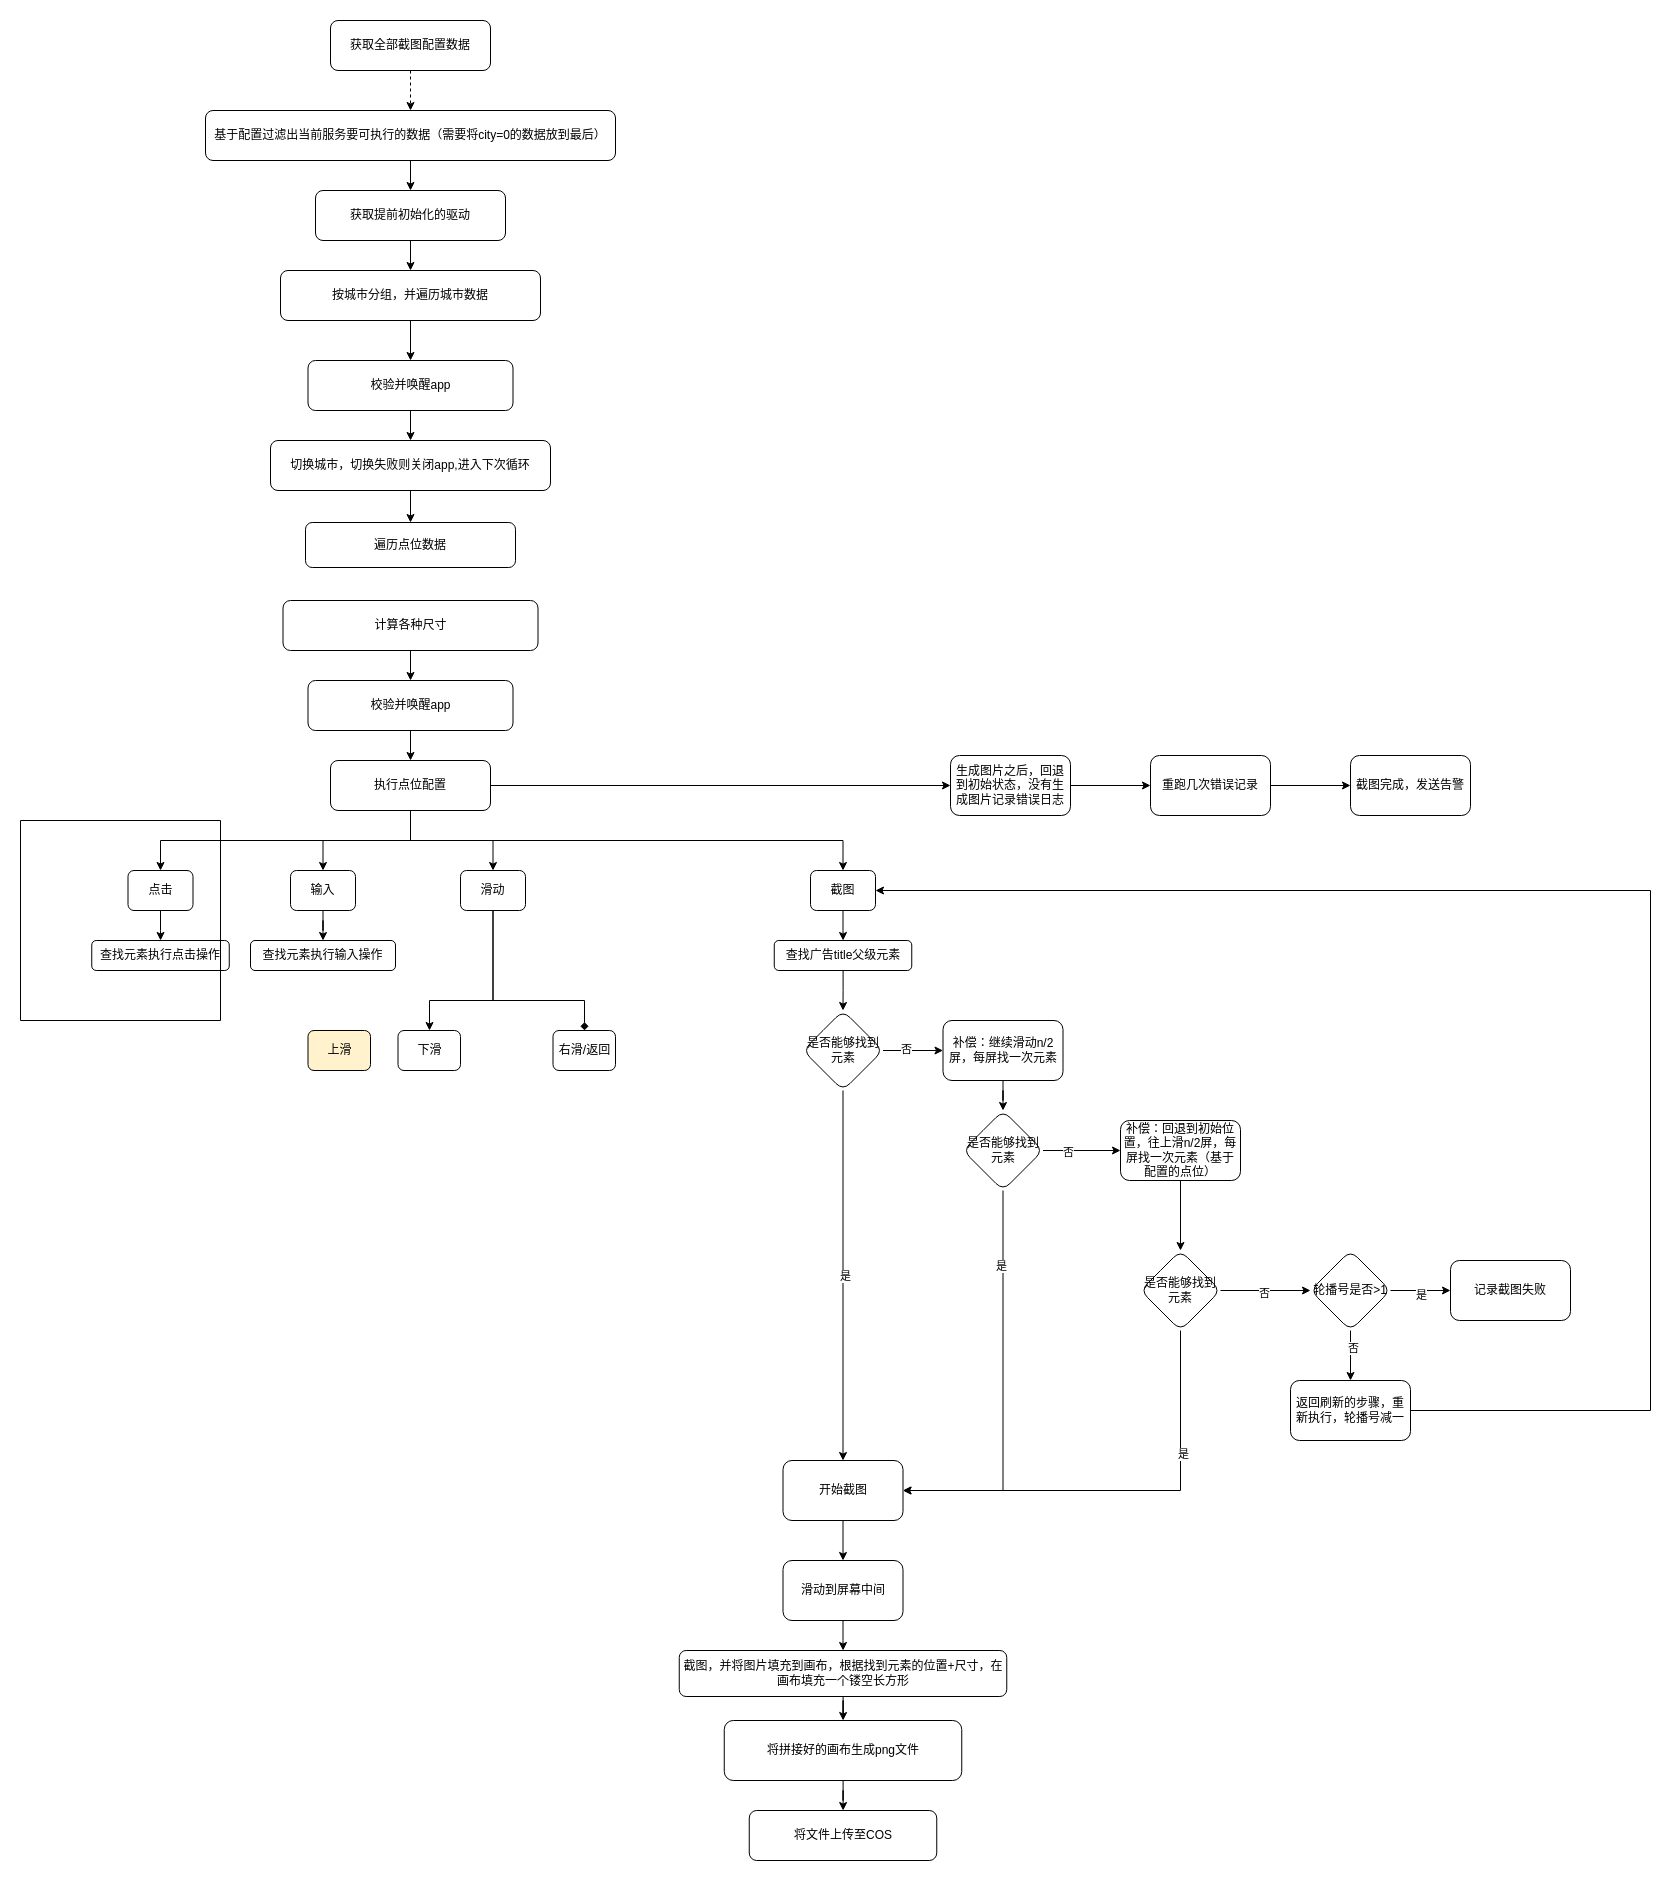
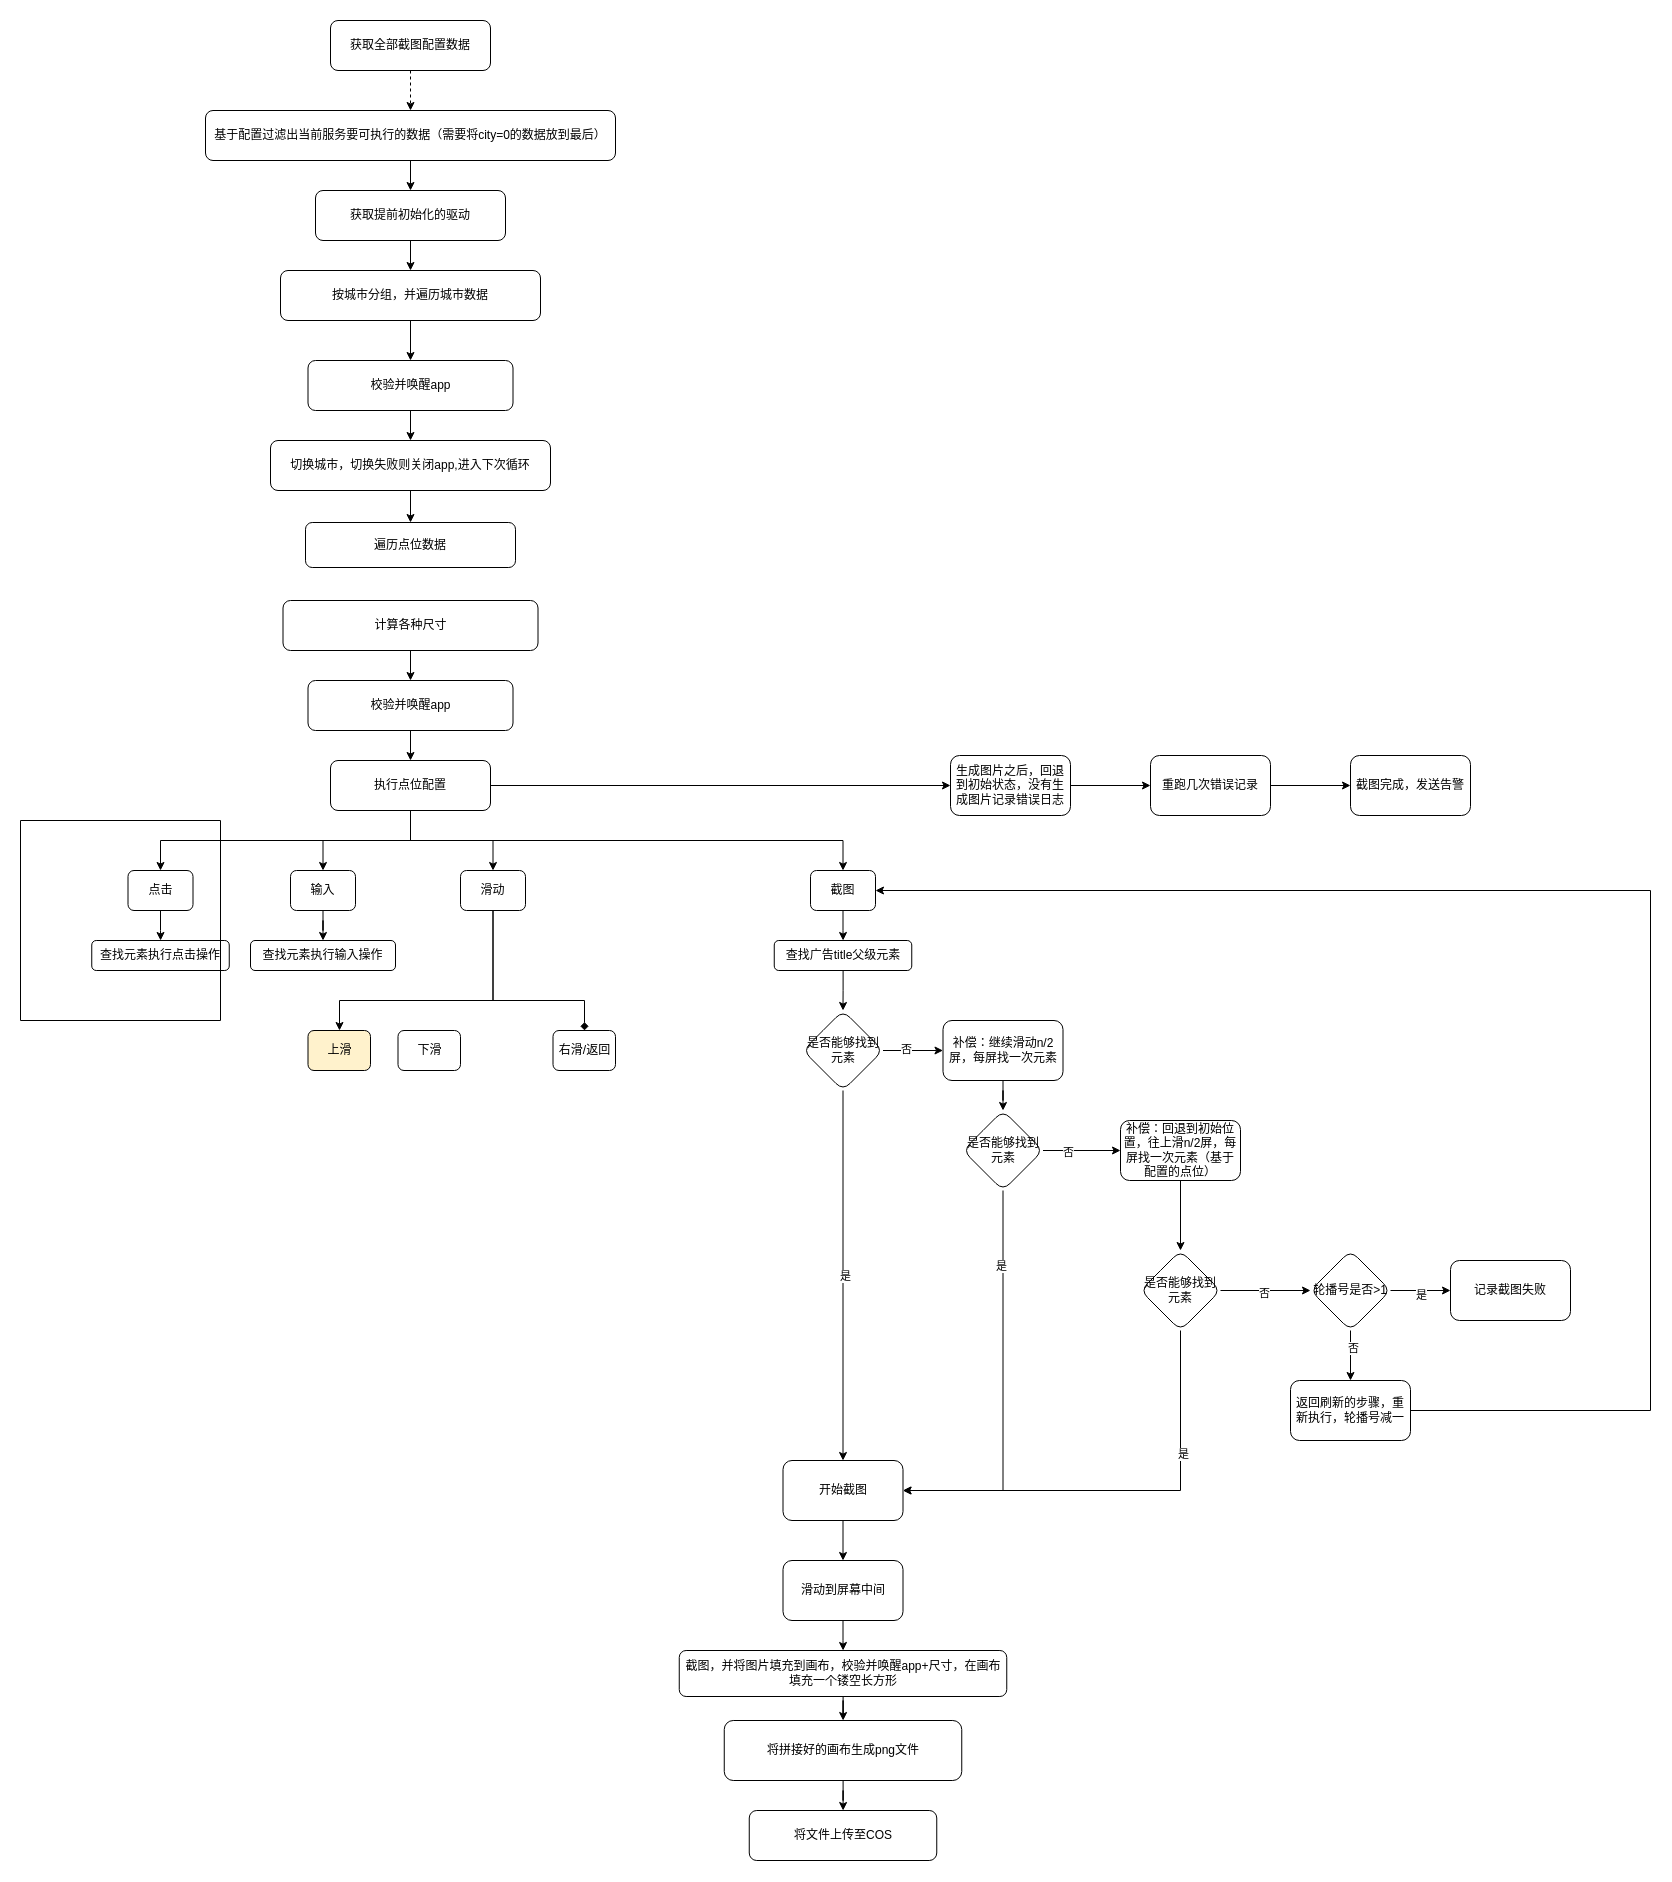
none -> (372, 1001)
(430, 1013) -> none
(844, 1674) -> (844, 1674)
